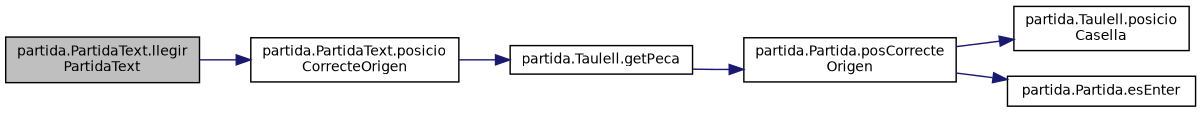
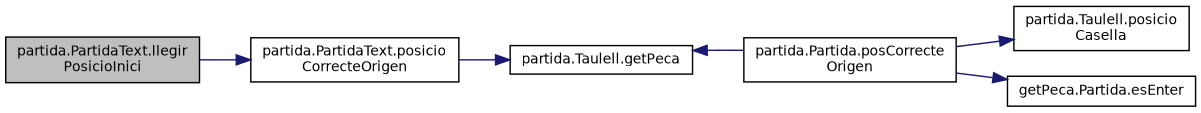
(103, 60) -> (103, 60)
(711, 69) -> (725, 50)
(1102, 91) -> (1102, 91)
